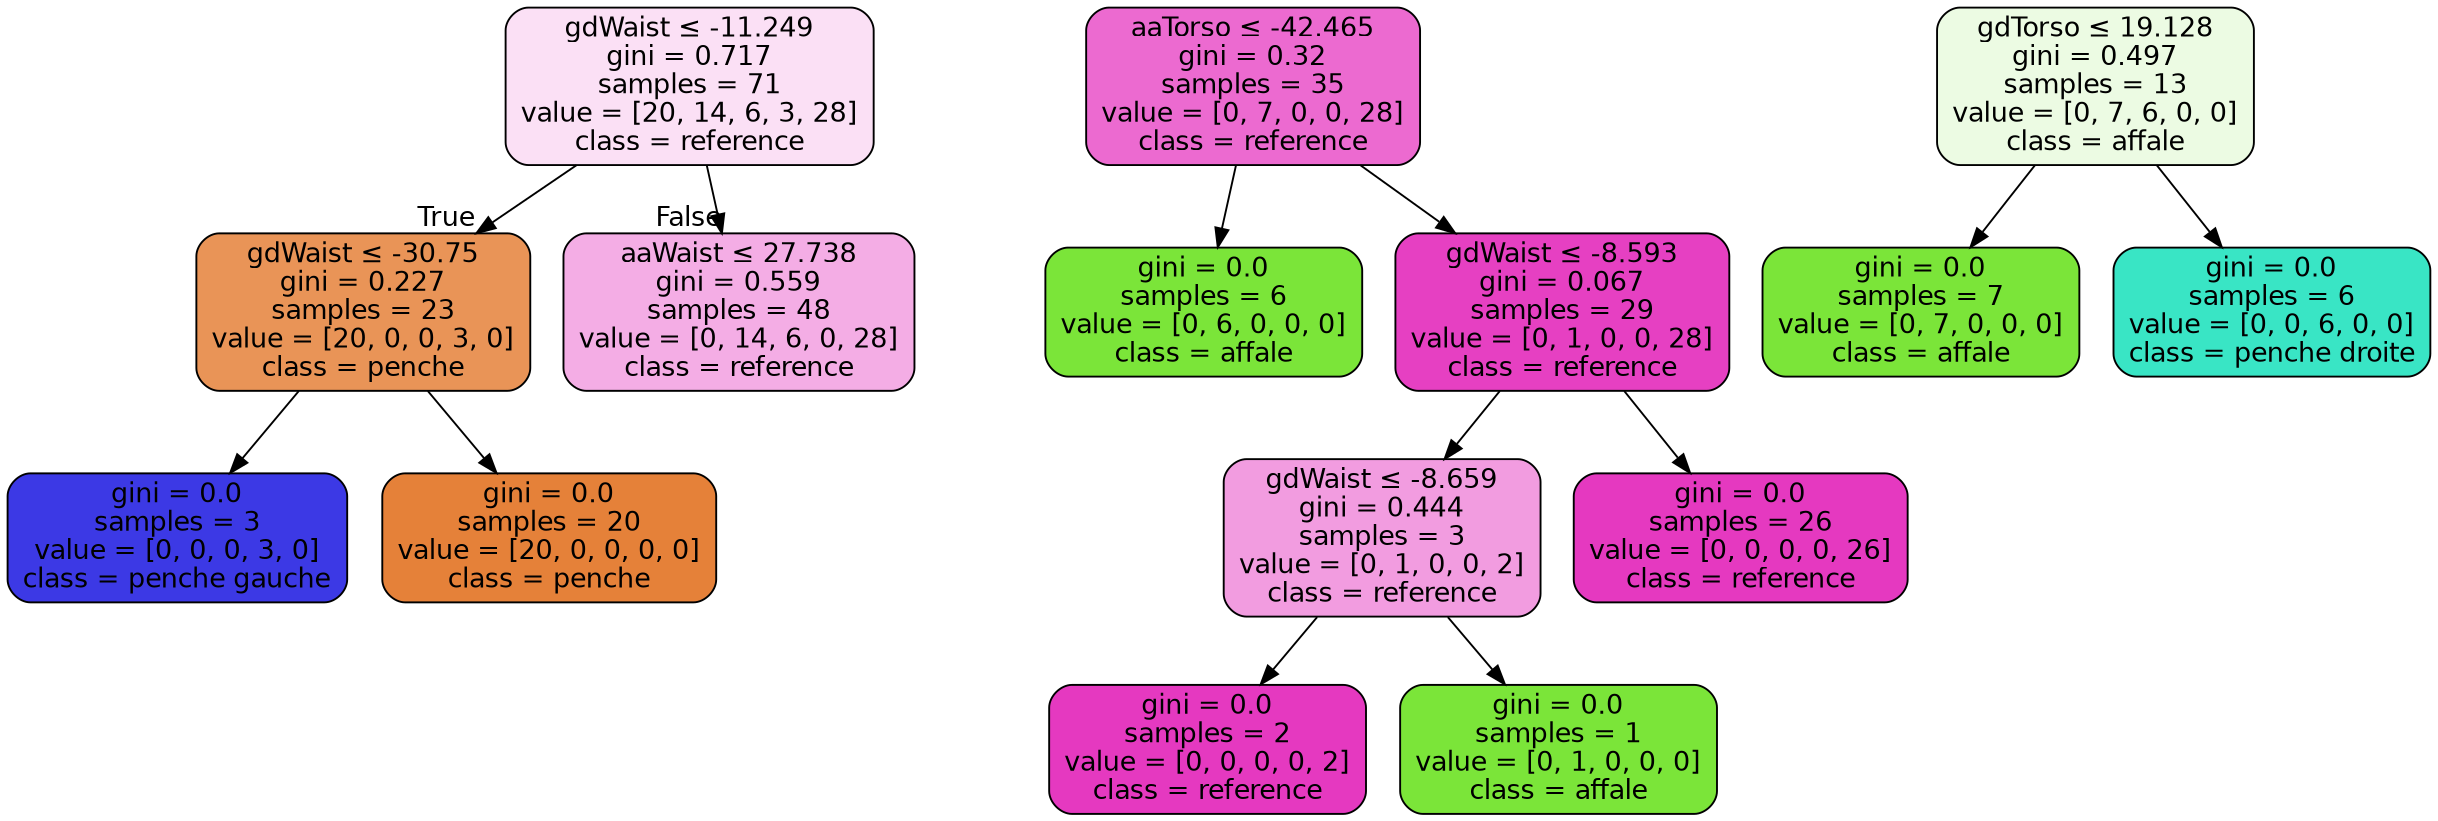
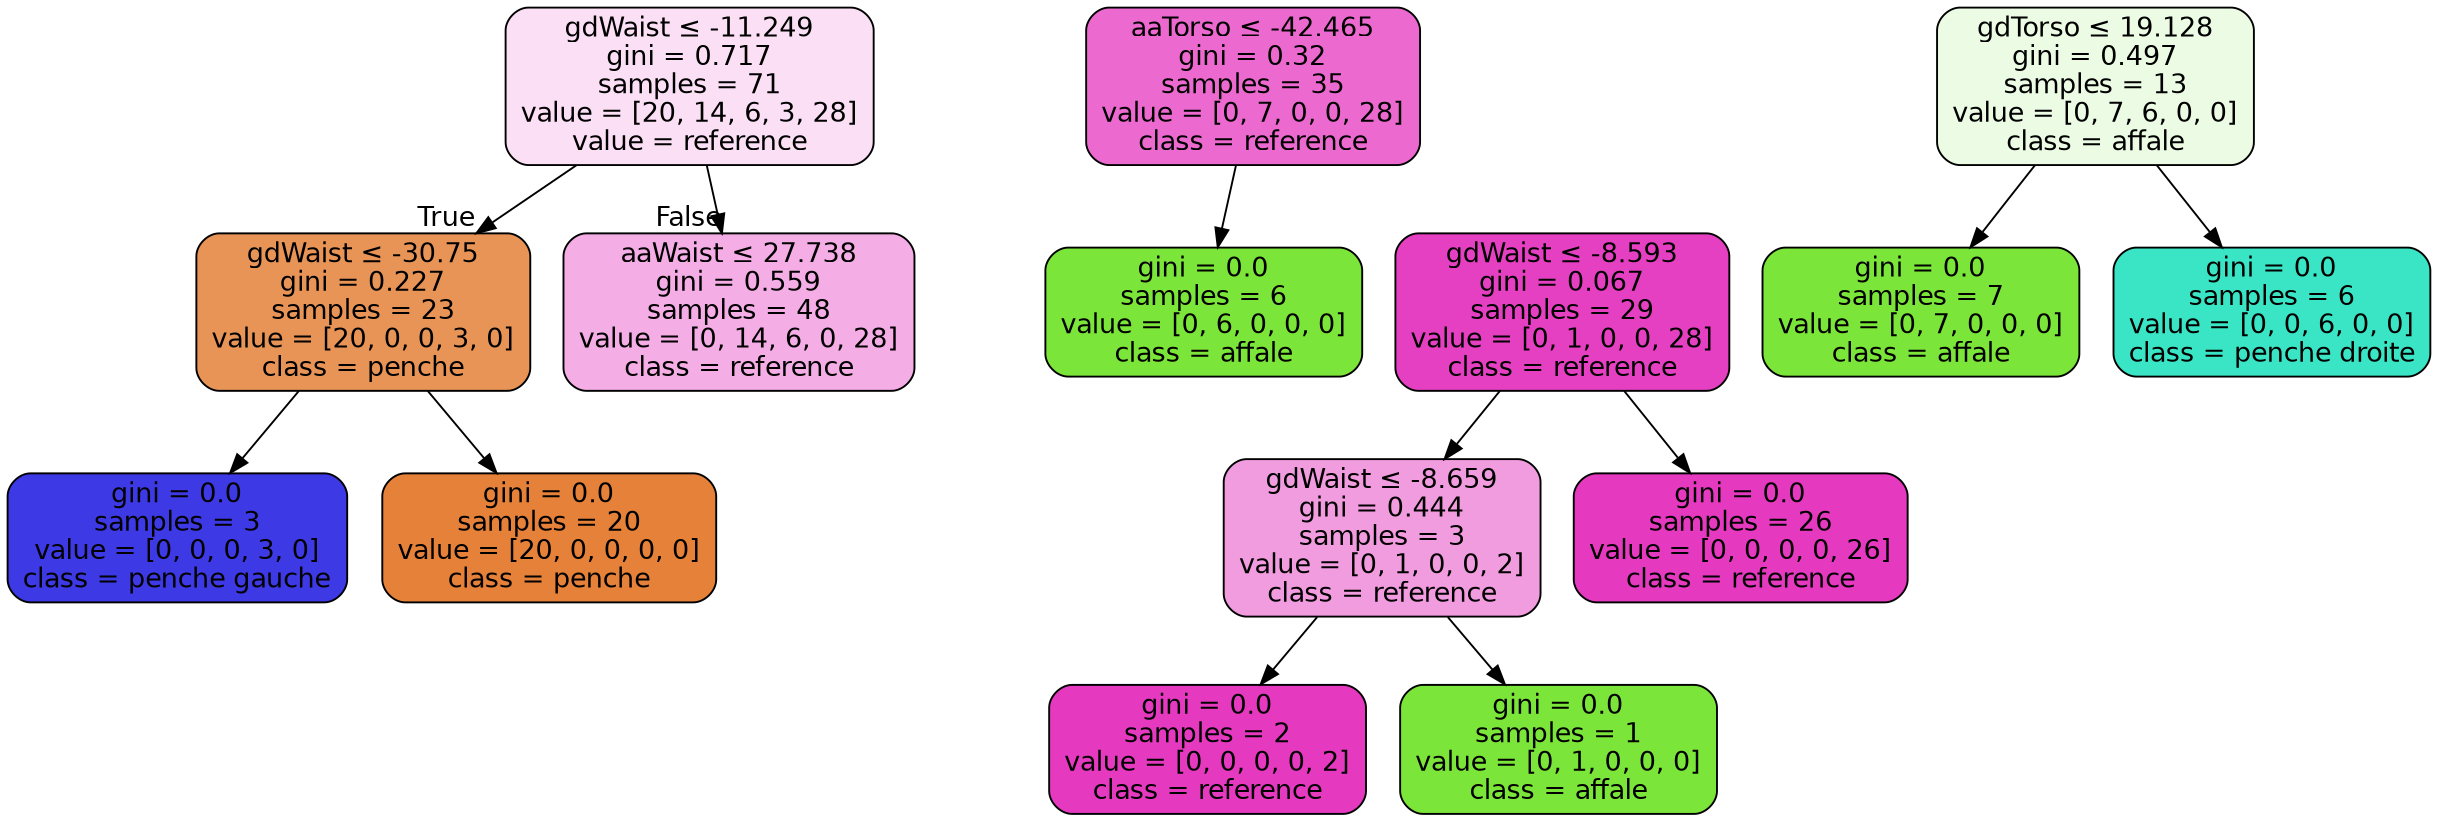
(690, 142) -> (690, 142)
(1400, 194) -> none
